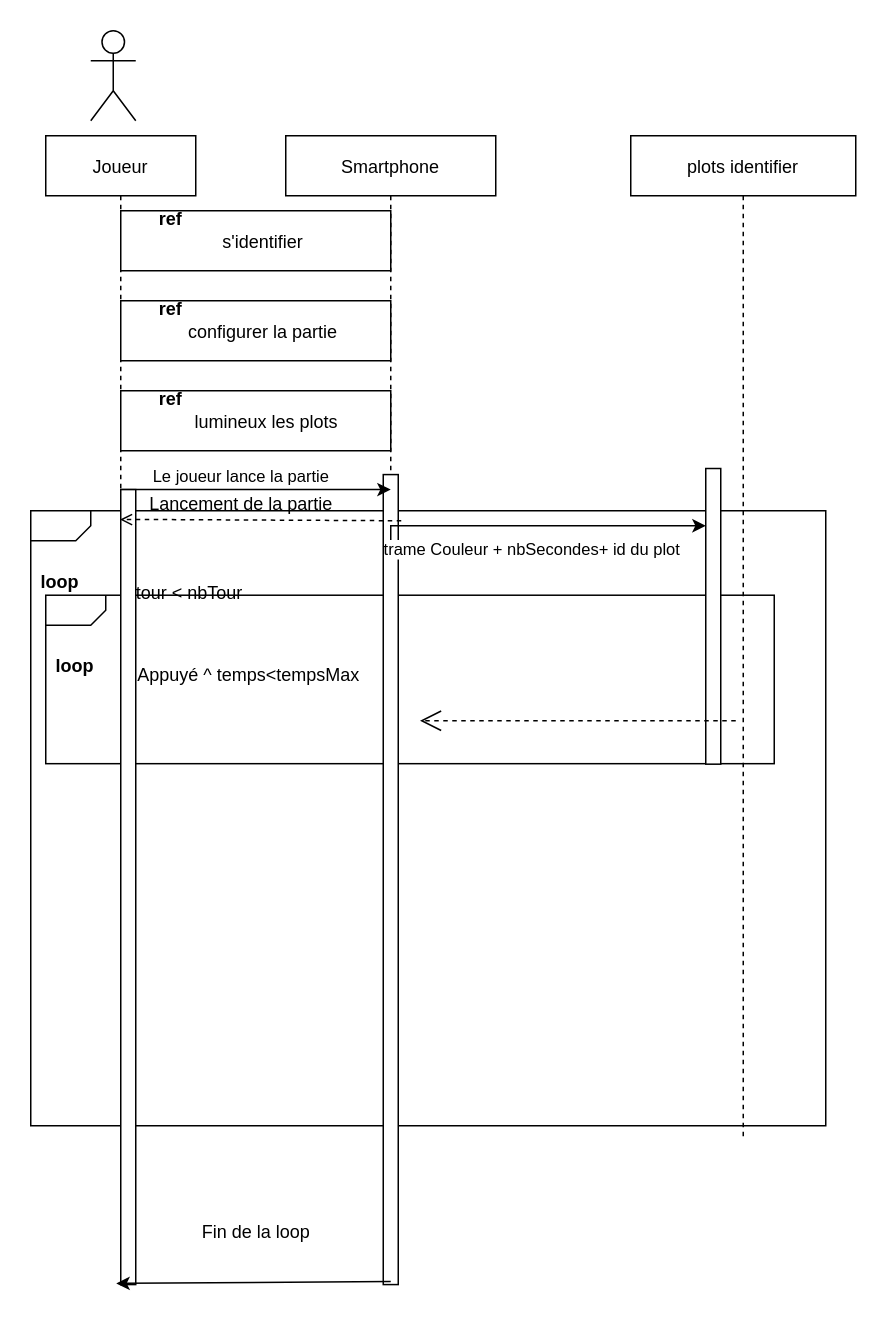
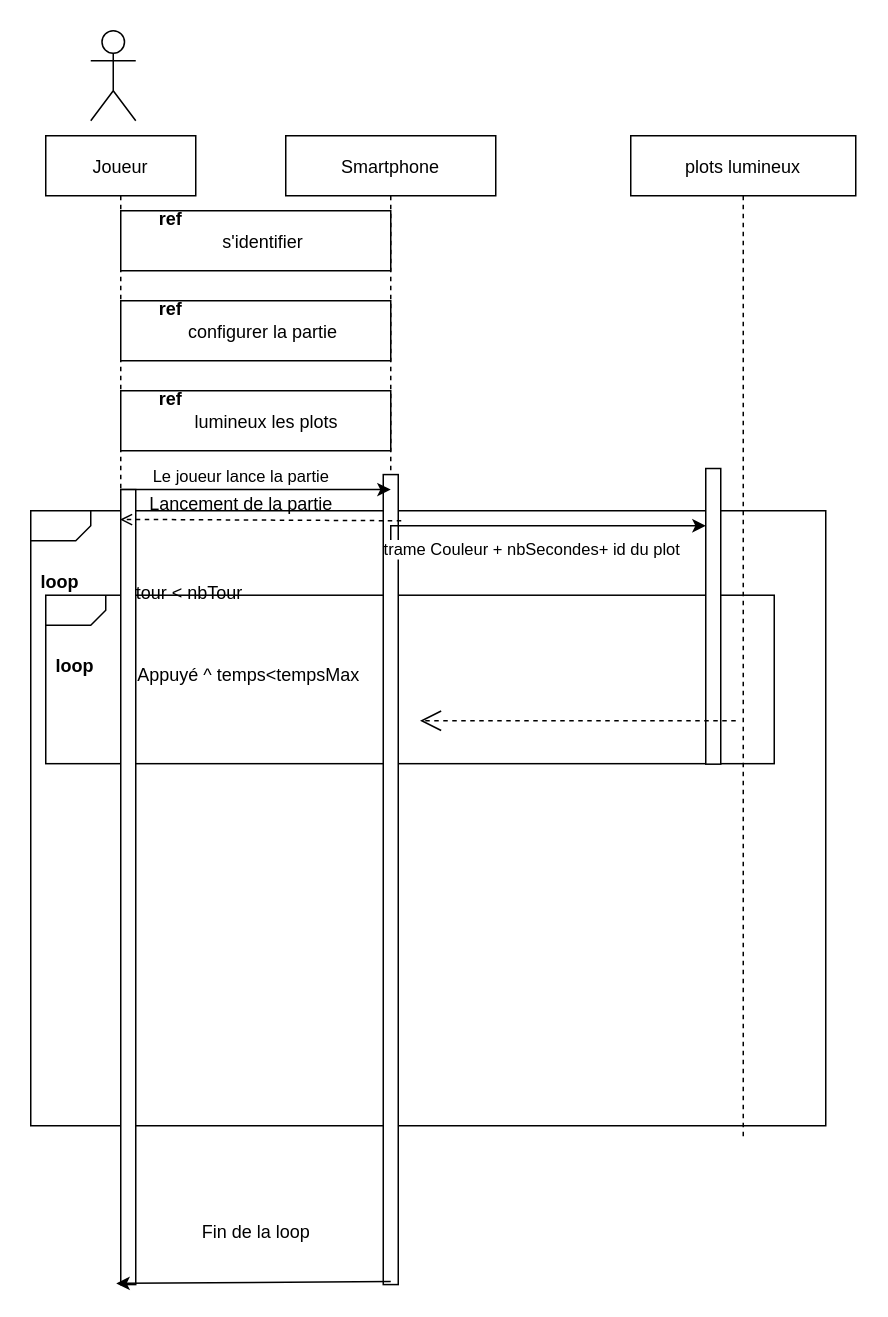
(743, 167) -> (743, 167)
